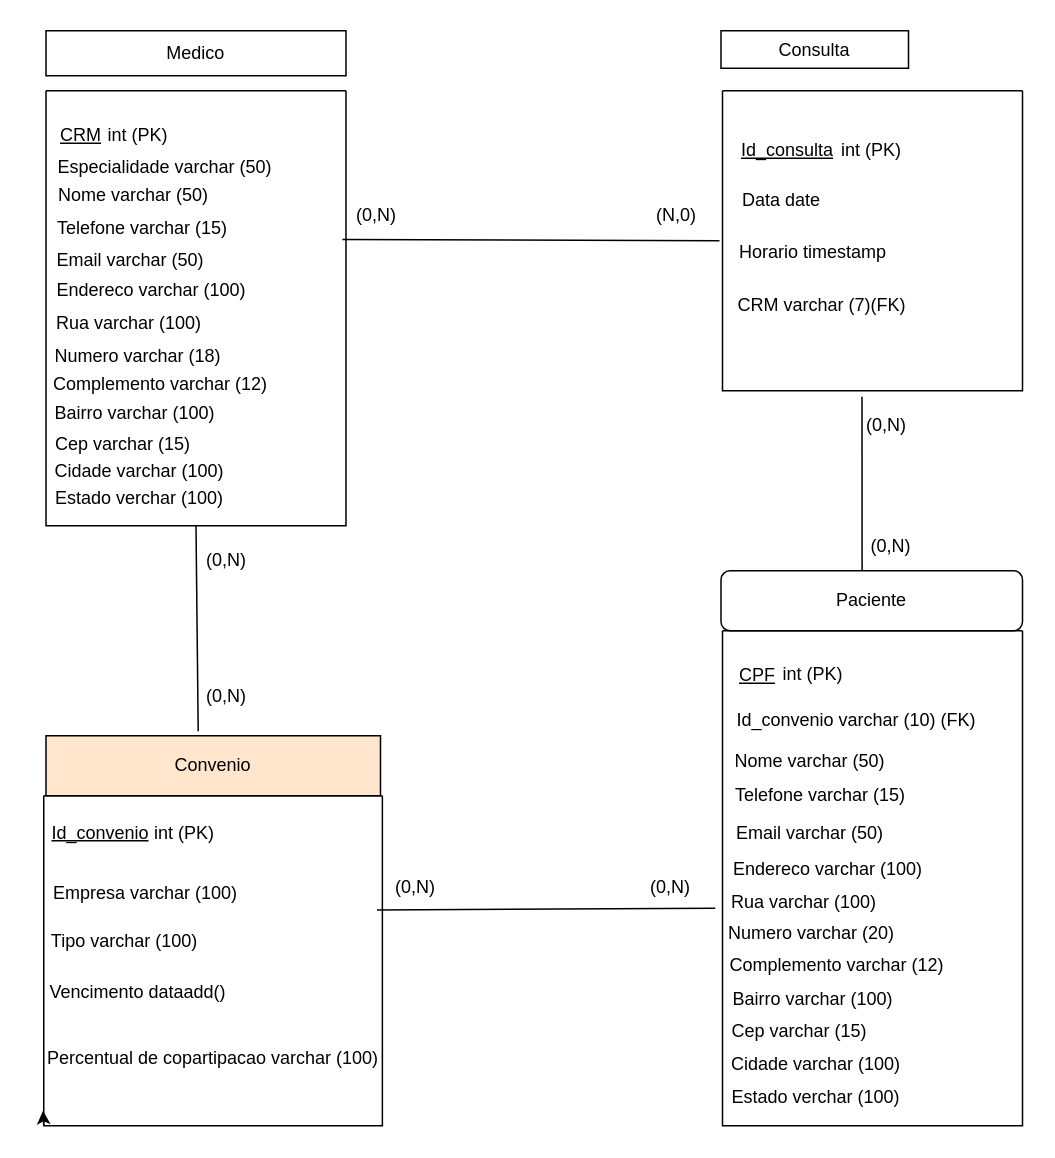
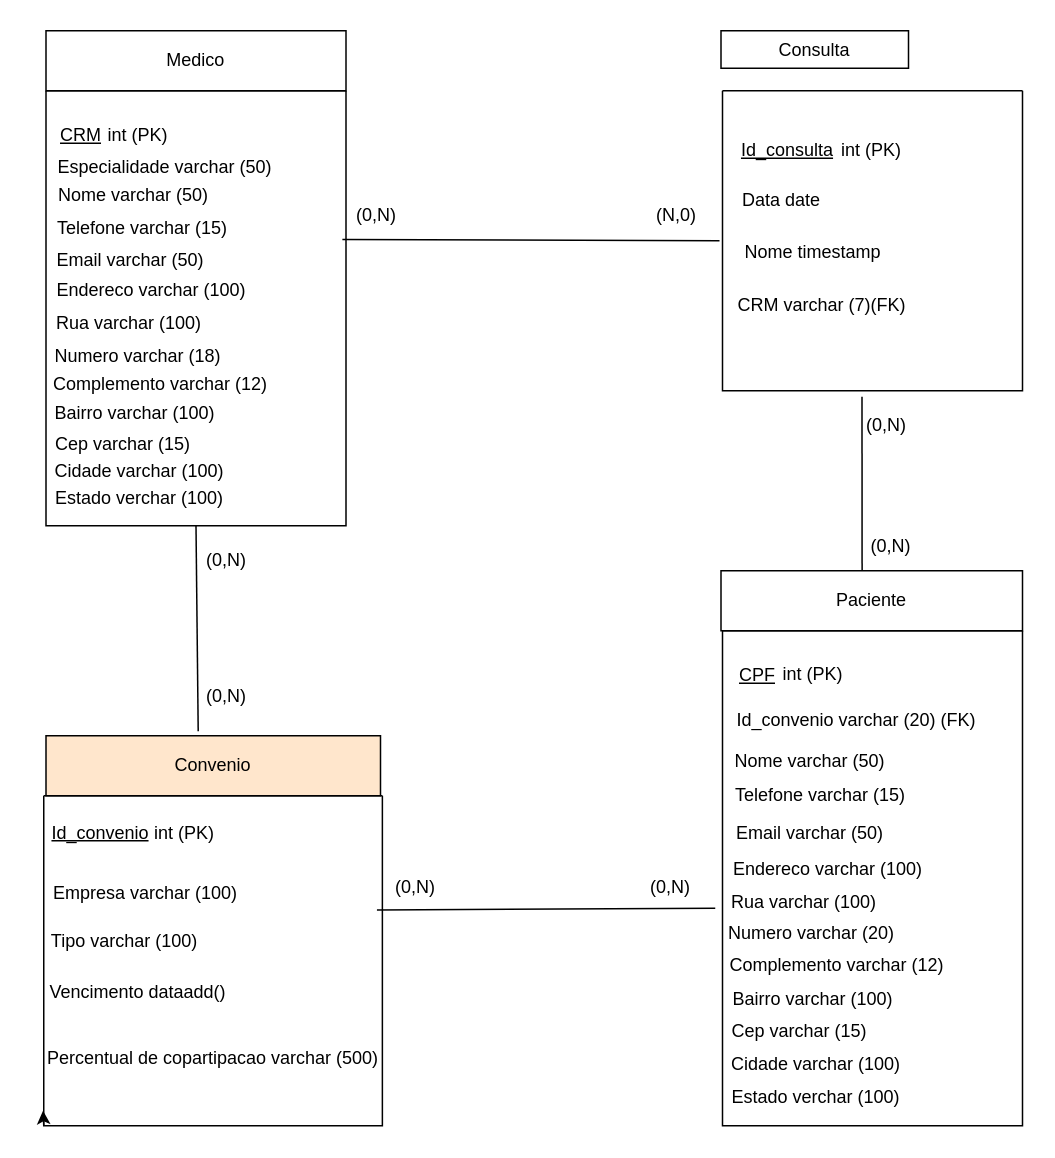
(196, 53) -> (196, 61)
(813, 253) -> (813, 253)
(872, 601) -> (872, 601)
(857, 721) -> (857, 721)
(213, 1058) -> (213, 1058)
